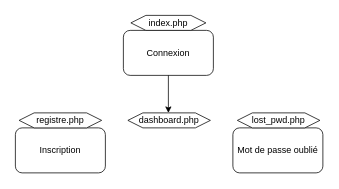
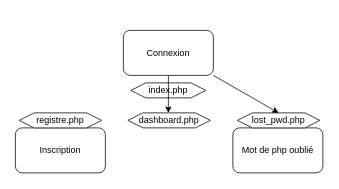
(168, 23) -> (168, 90)
none -> (244, 93)
(278, 150) -> (278, 150)
